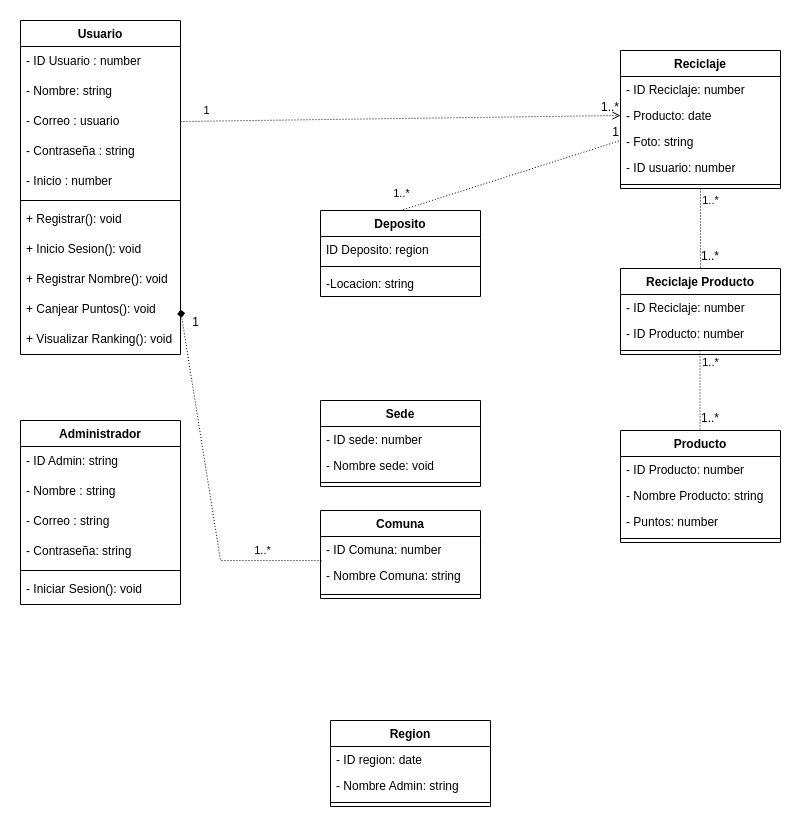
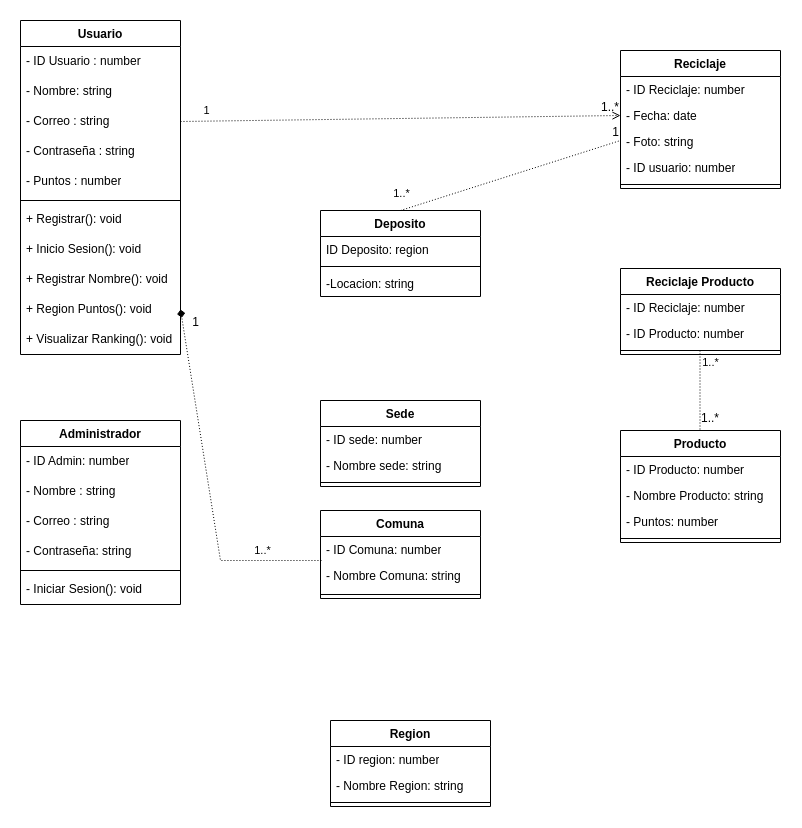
(676, 117) -> (666, 117)
(79, 122) -> (76, 122)
(74, 182) -> (77, 182)
(701, 229) -> none
(99, 310) -> (94, 310)
(78, 462) -> (79, 462)
(383, 467) -> (389, 467)
(386, 761) -> (393, 761)
(401, 787) -> (404, 787)
